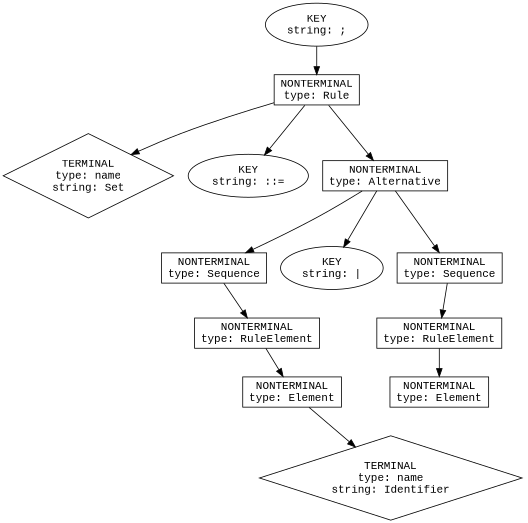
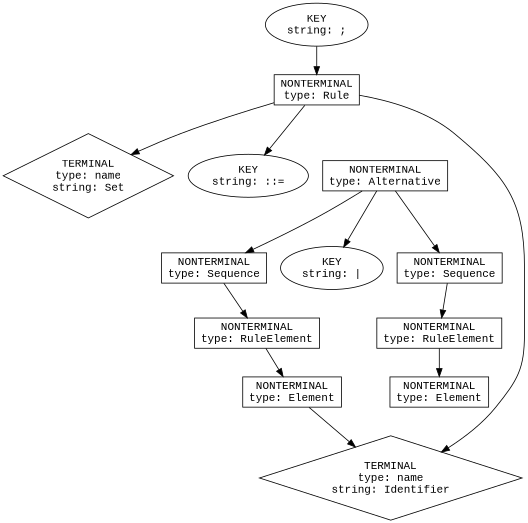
(348, 130) -> (523, 242)
